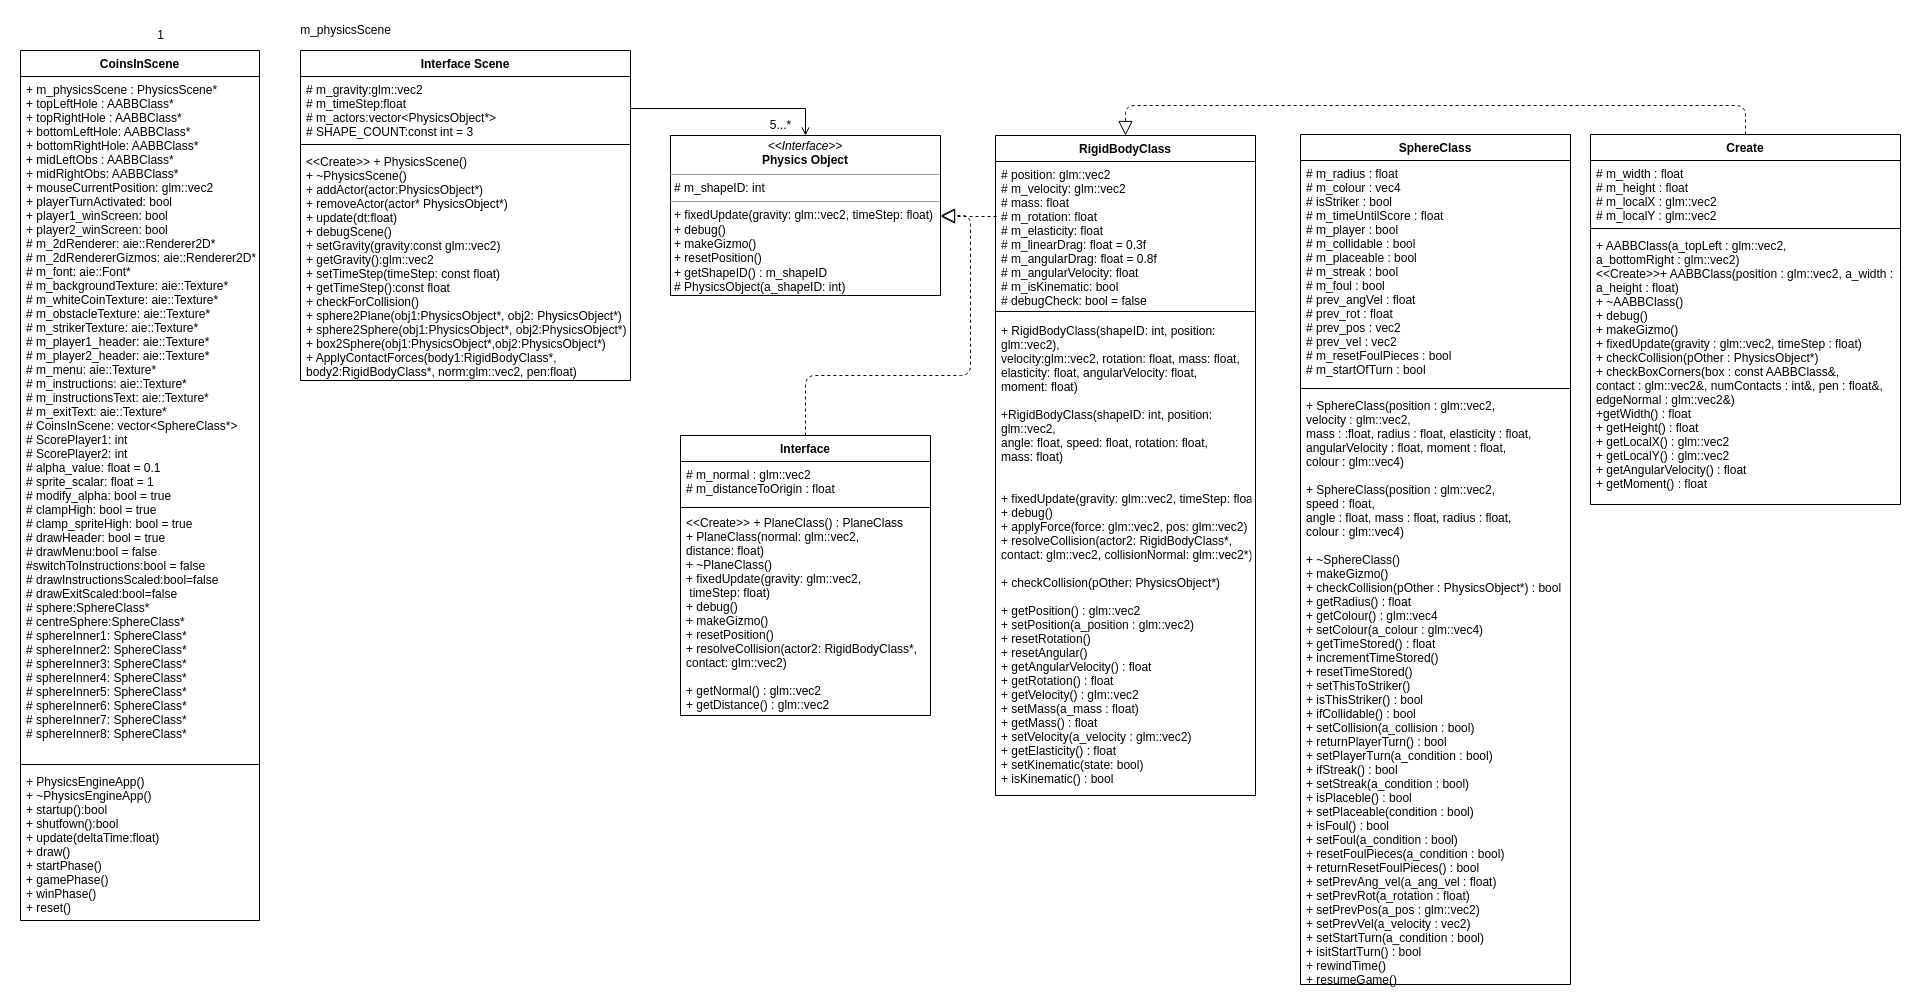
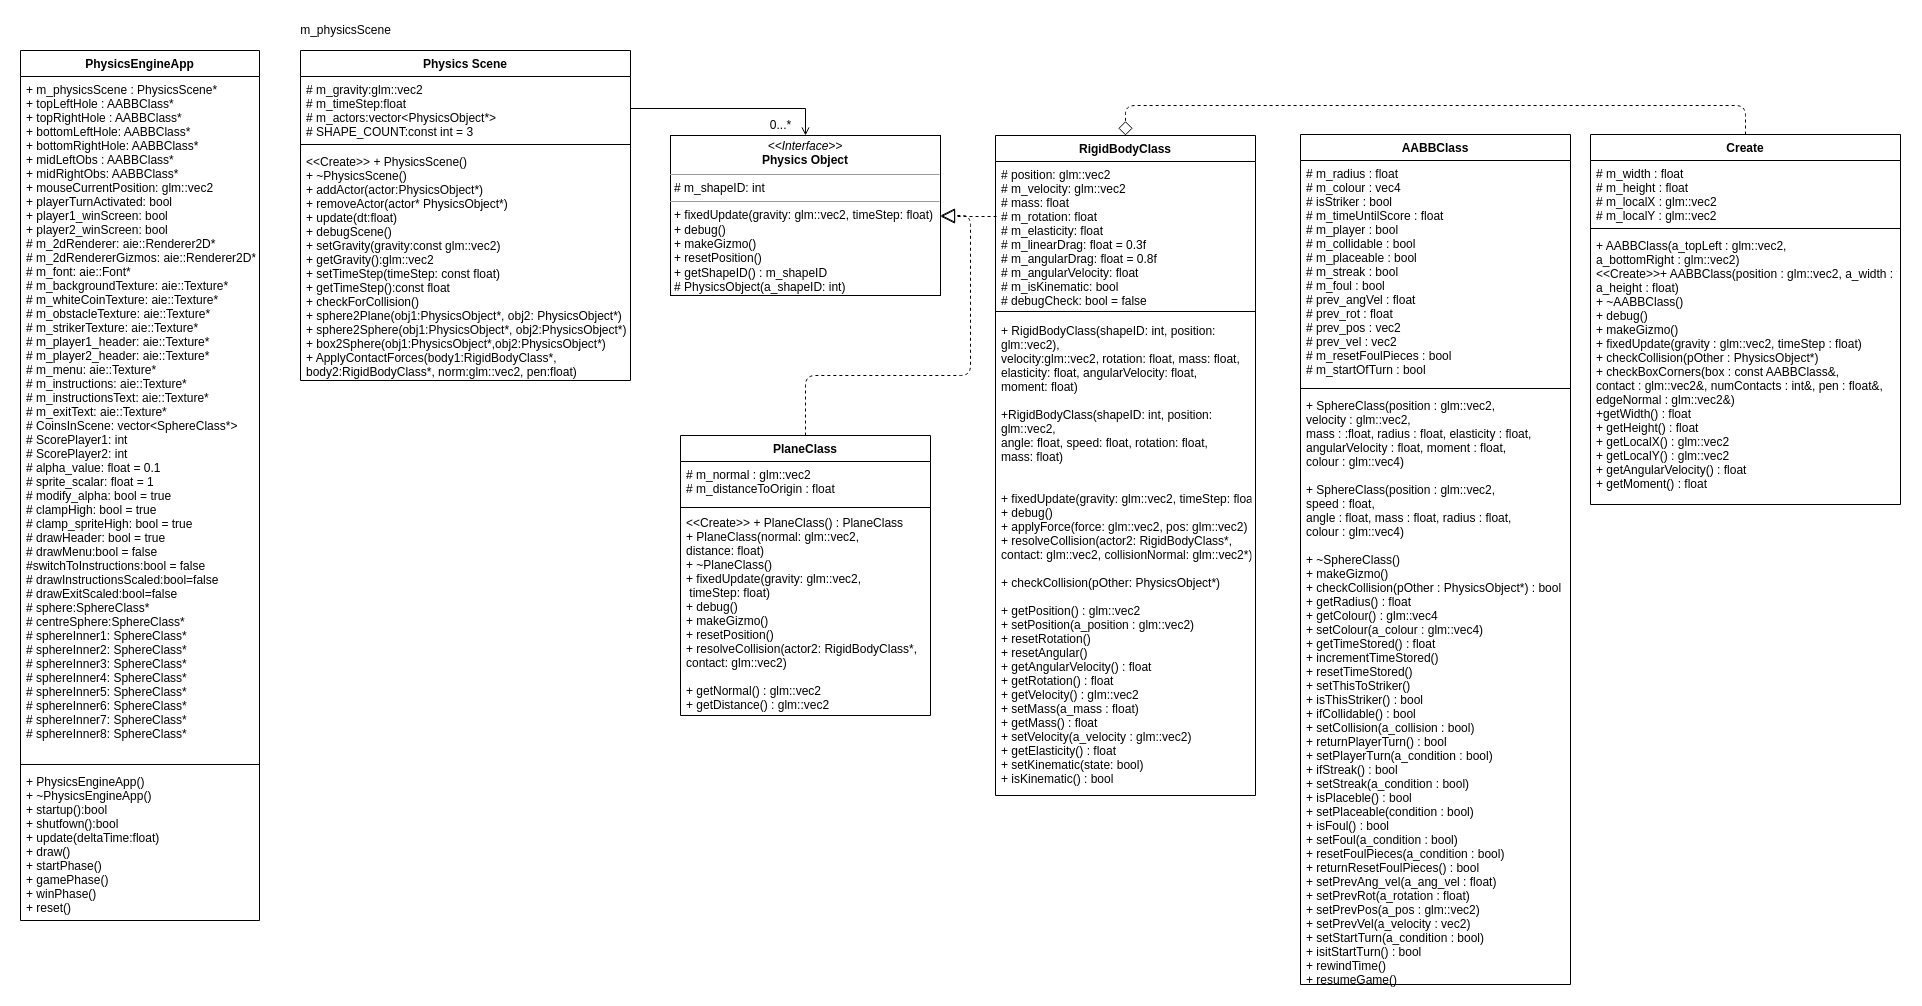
(161, 36) -> none
(140, 64) -> (140, 64)
(465, 64) -> (465, 64)
(1126, 120) -> (1126, 120)
(781, 126) -> (781, 126)
(1435, 148) -> (1435, 148)
(805, 449) -> (805, 449)
